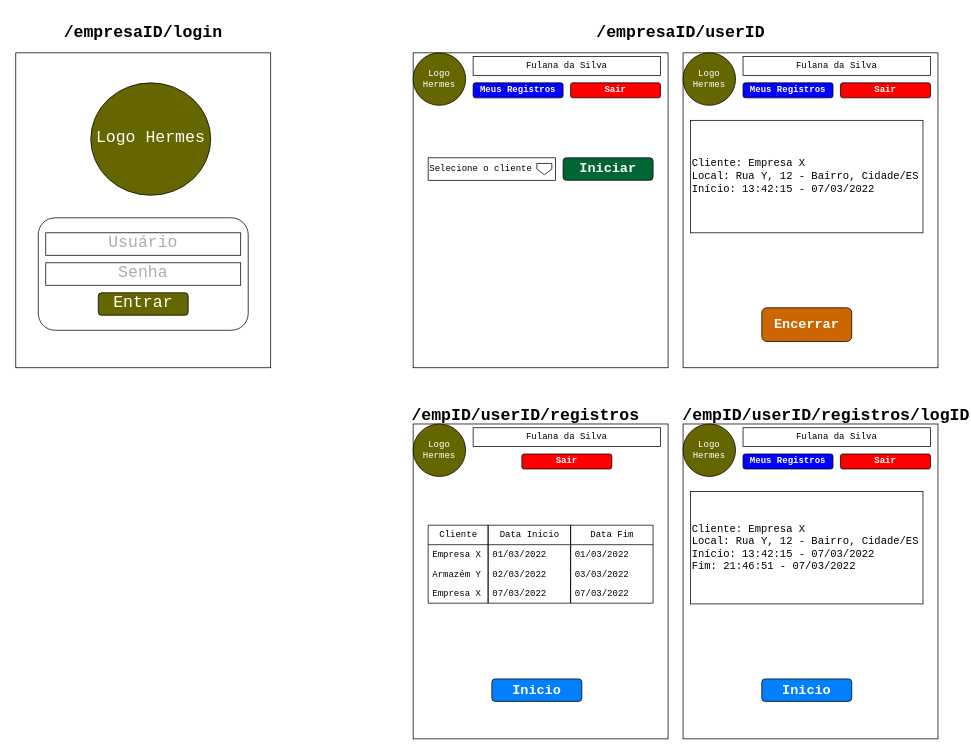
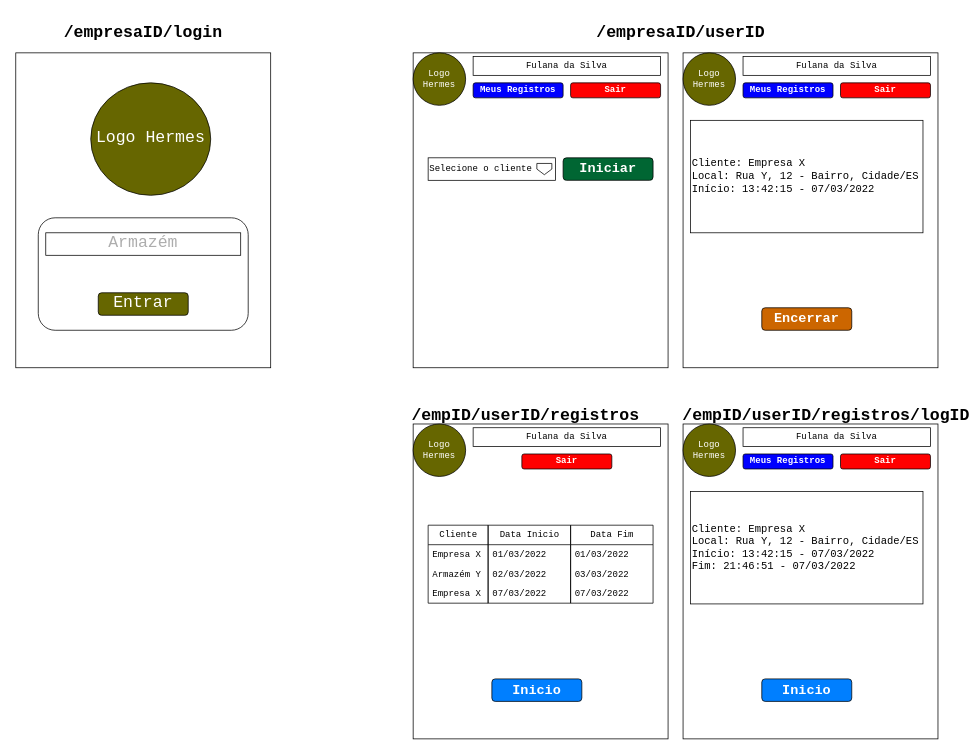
(143, 244) -> (143, 244)
(143, 274) -> none
(807, 325) -> (807, 319)
